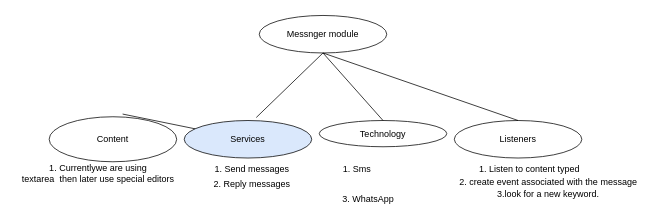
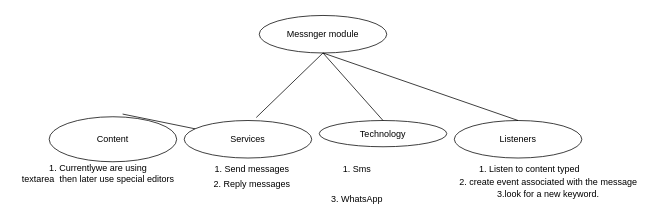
(248, 139) -> (248, 139)
(368, 199) -> (357, 199)
